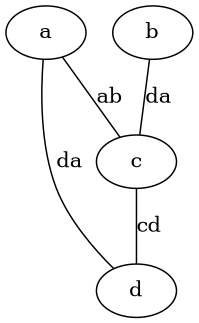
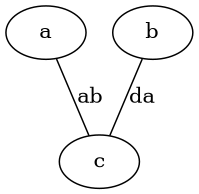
(136, 291) -> none
